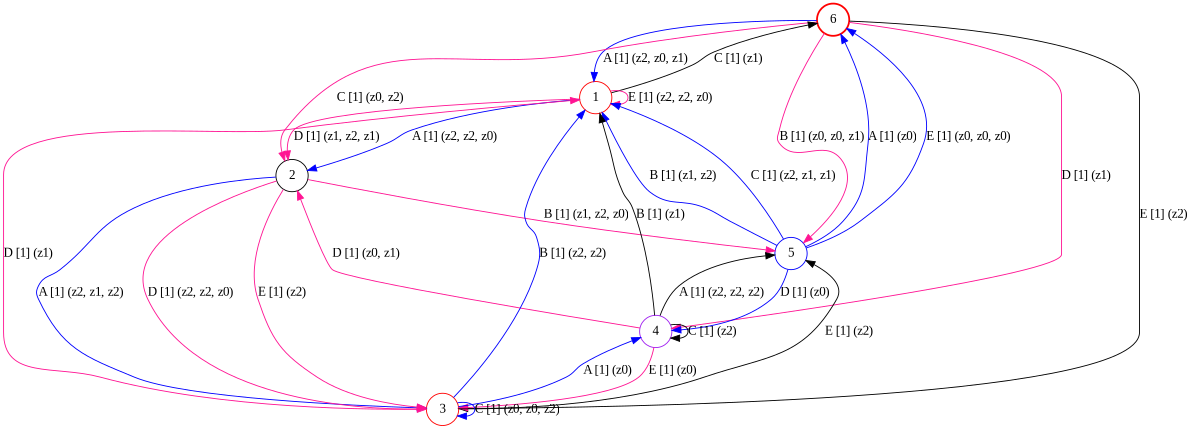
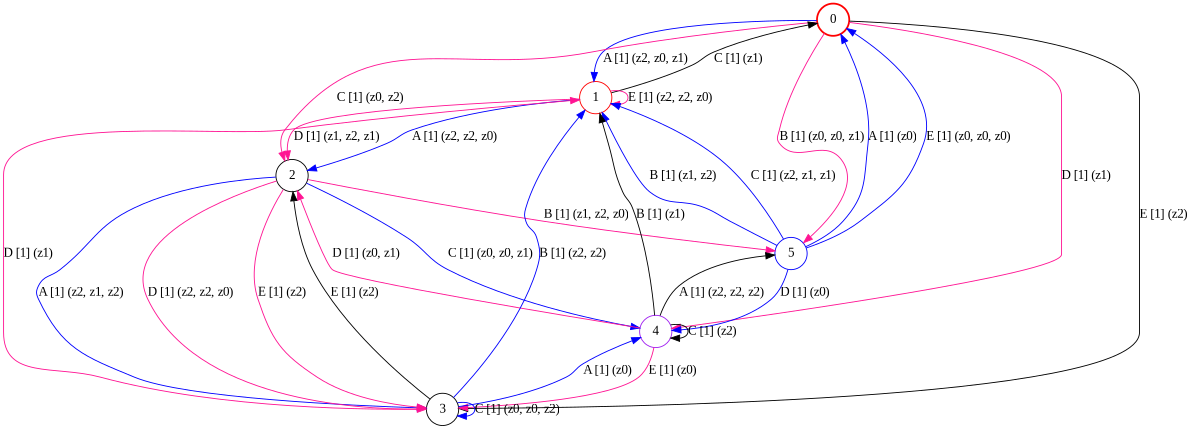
(833, 20) -> (833, 20)
none -> (460, 275)
(683, 383) -> (341, 313)
(443, 409) -> (443, 409)
